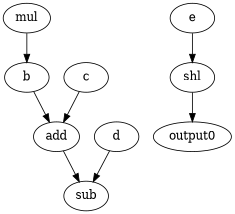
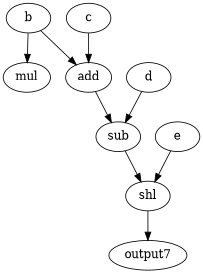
(27, 44) -> (28, 44)
(192, 137) -> (148, 255)
none -> (131, 163)
